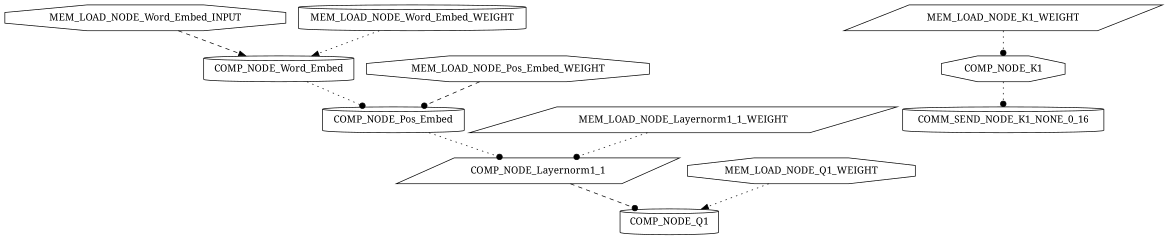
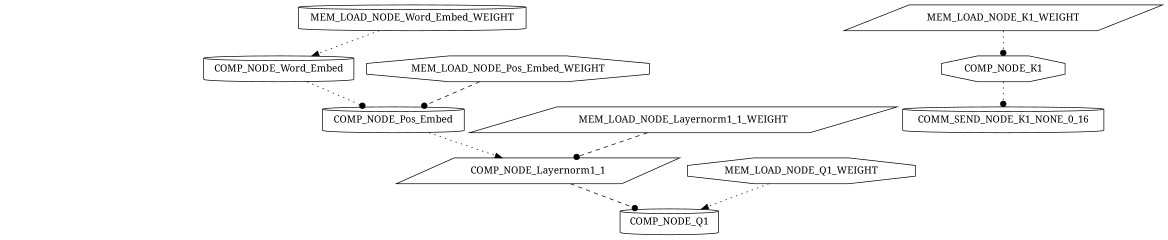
(145, 18) -> none
(462, 144) -> (462, 144)
(613, 144) -> (613, 144)
